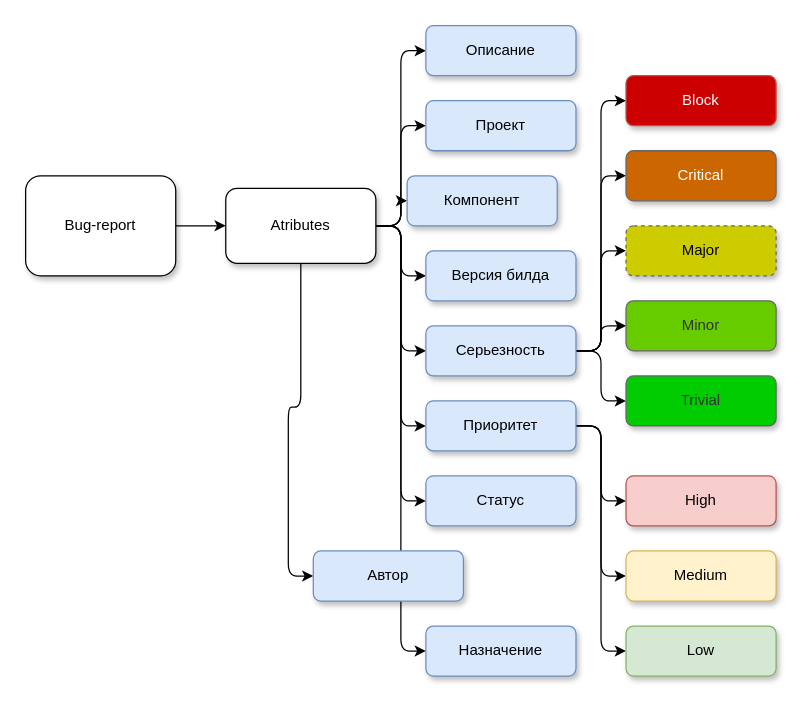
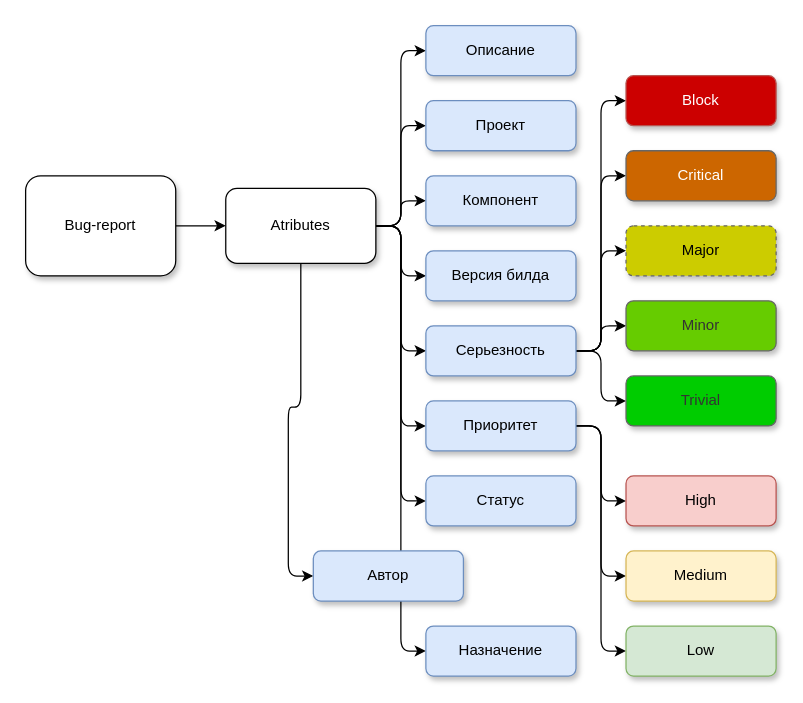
(482, 201) -> (501, 201)
